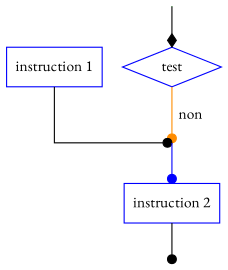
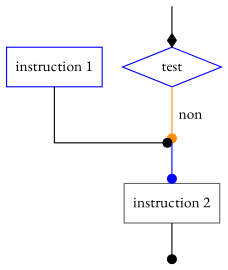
(172, 203) -> (172, 203)
